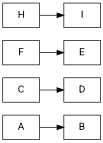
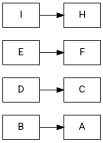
(48, 15) -> (48, 15)
(48, 53) -> (48, 53)
(48, 90) -> (48, 90)
(48, 127) -> (48, 127)
